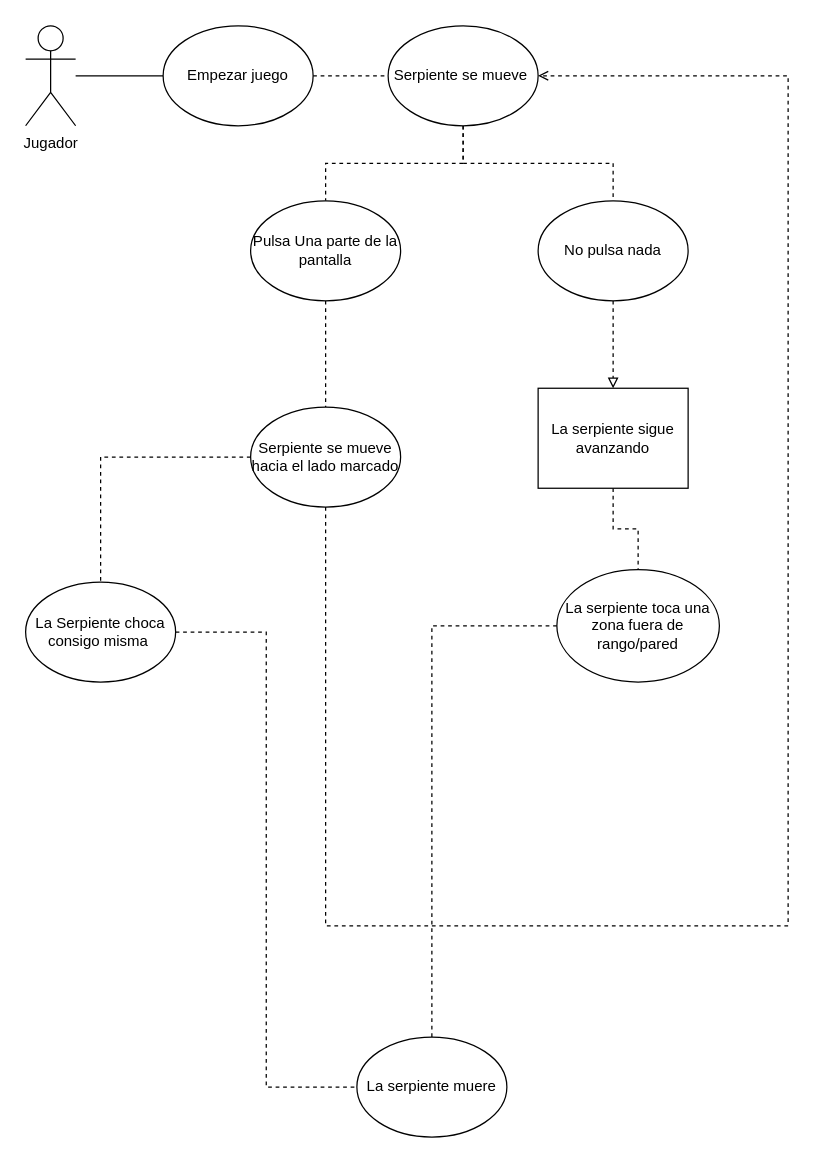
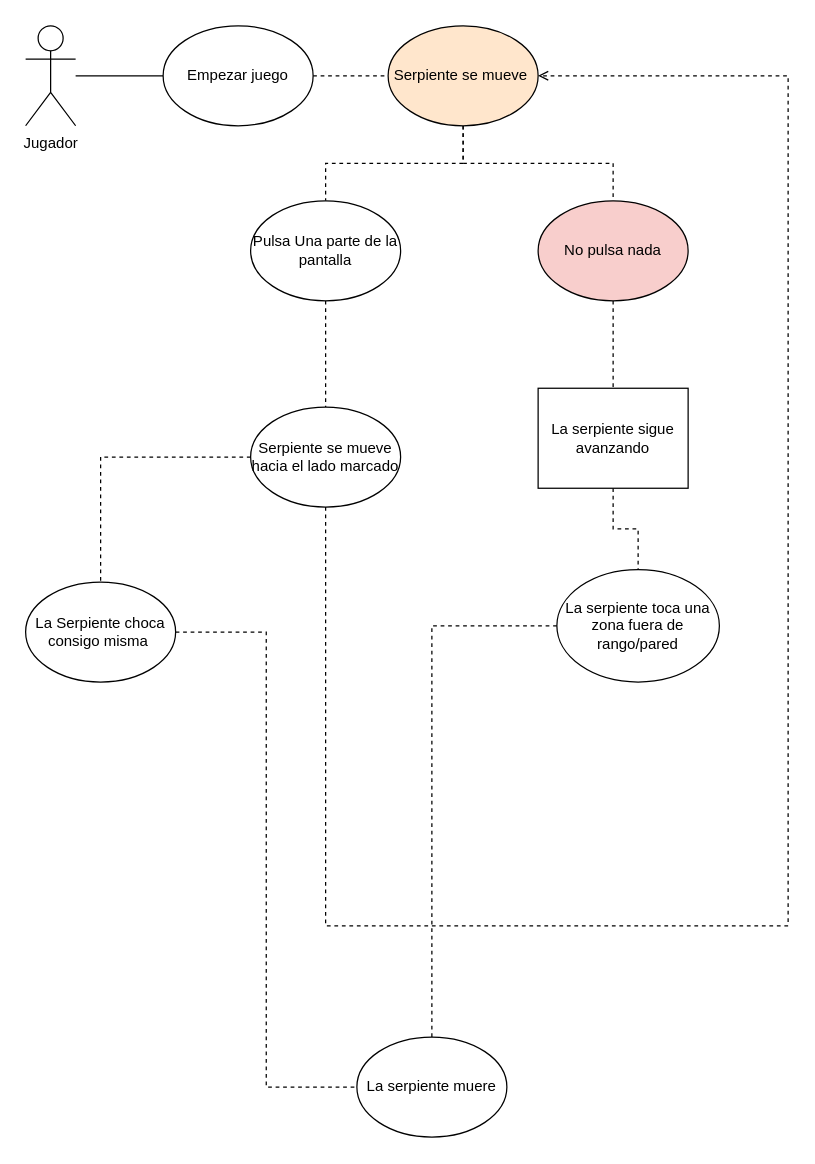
(463, 76) -> (463, 76)
(613, 251) -> (613, 251)
(613, 376) -> (613, 380)
